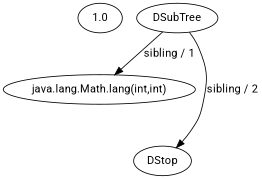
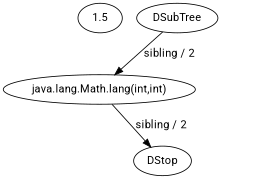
(100, 18) -> (100, 18)
(170, 54) -> (170, 54)
(206, 88) -> (129, 123)
